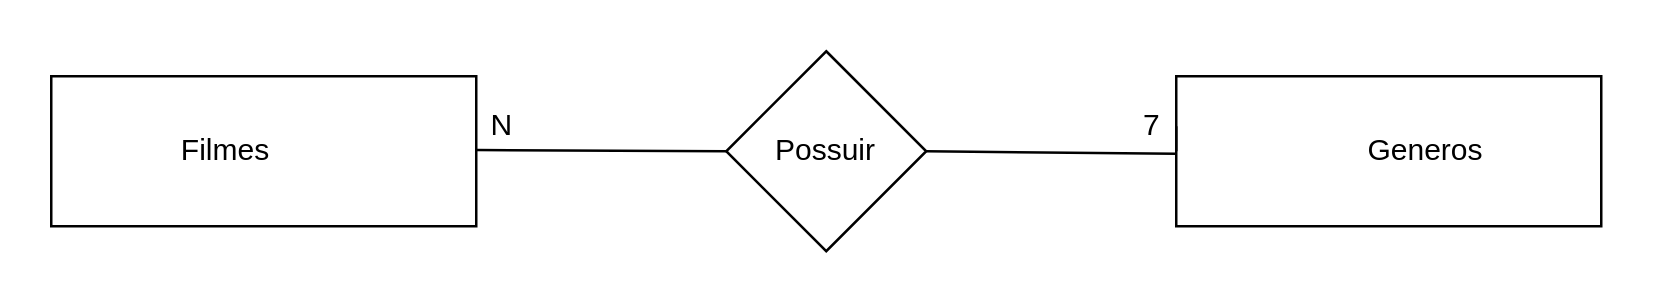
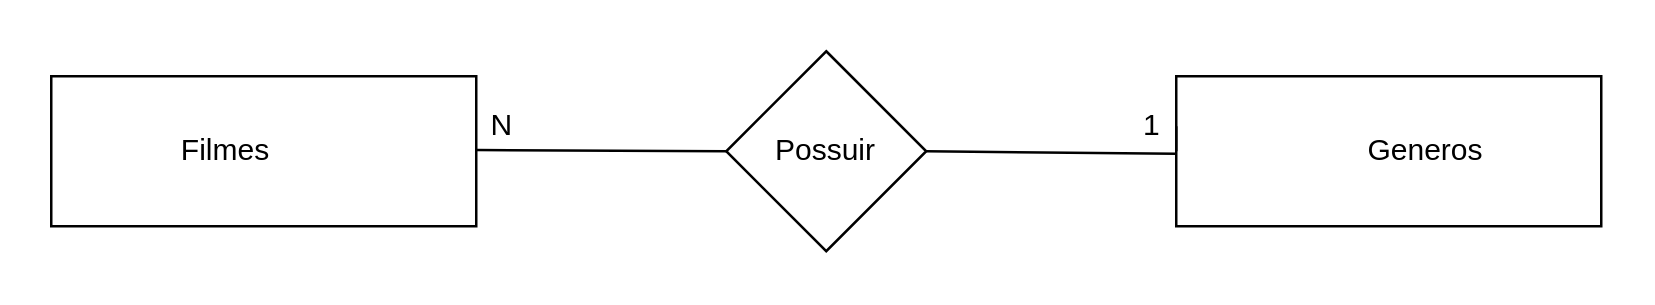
(1153, 126) -> (1153, 126)
